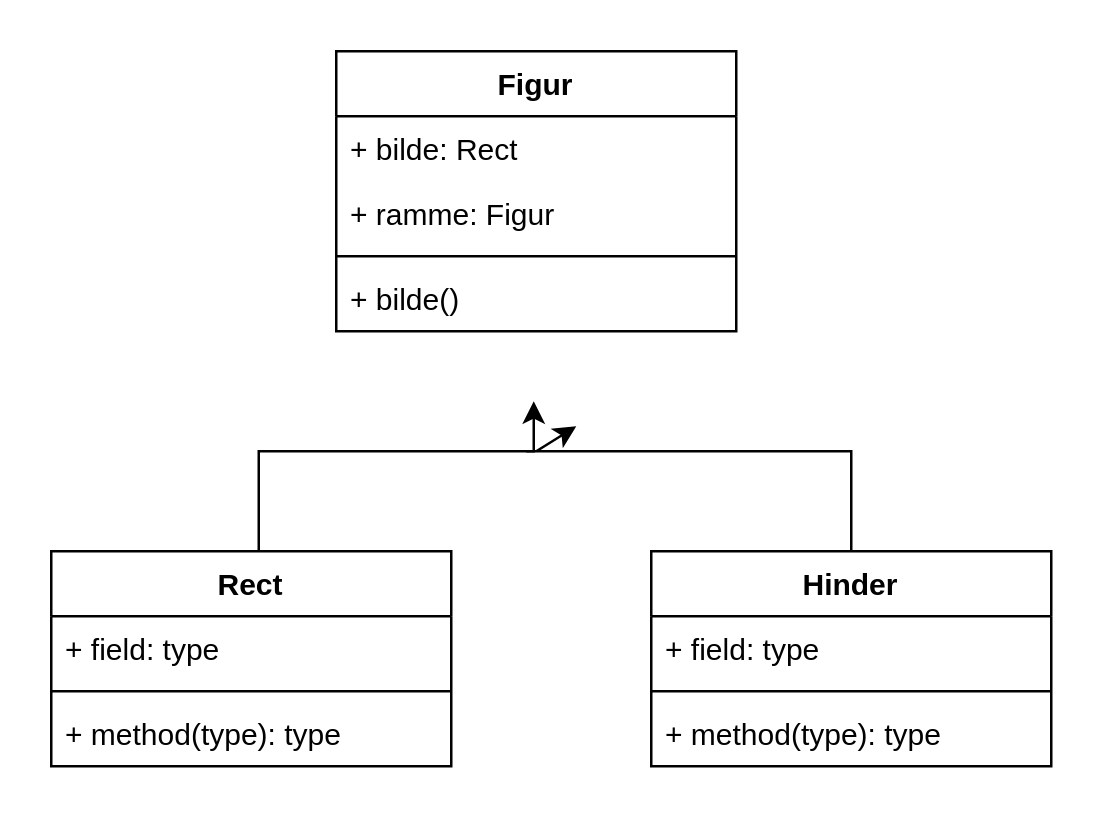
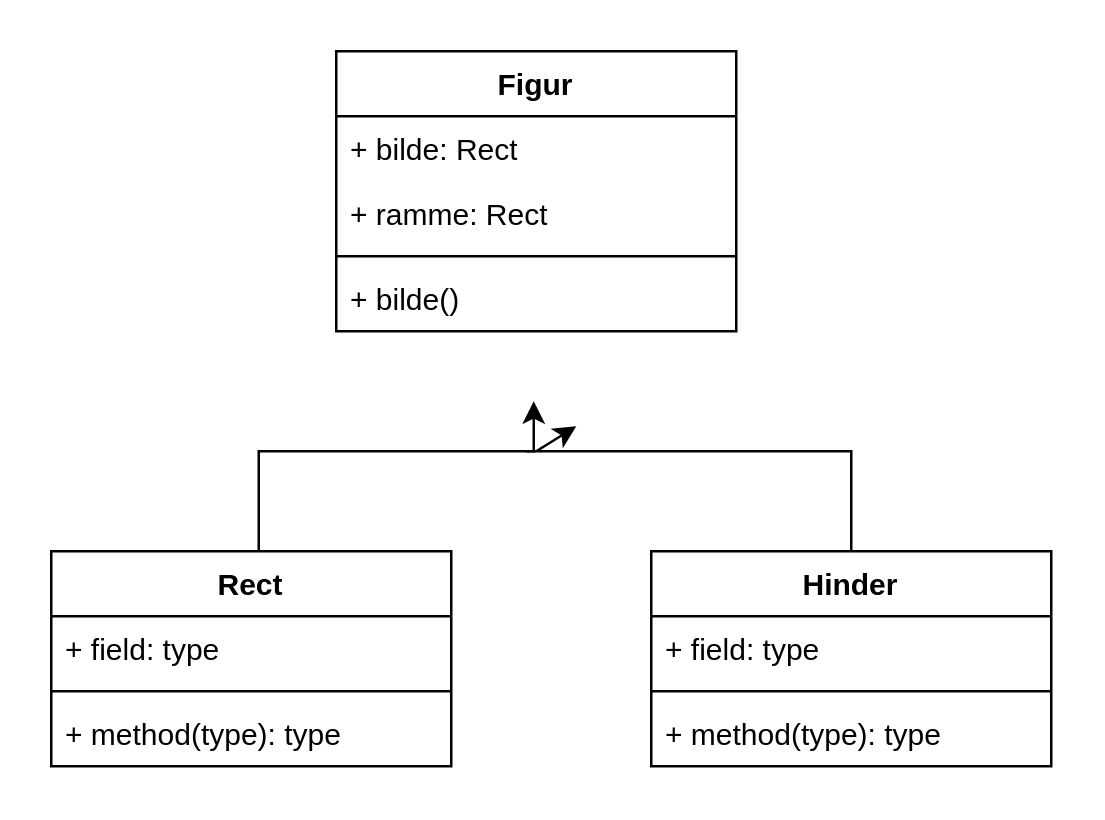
(453, 217) -> (449, 217)
